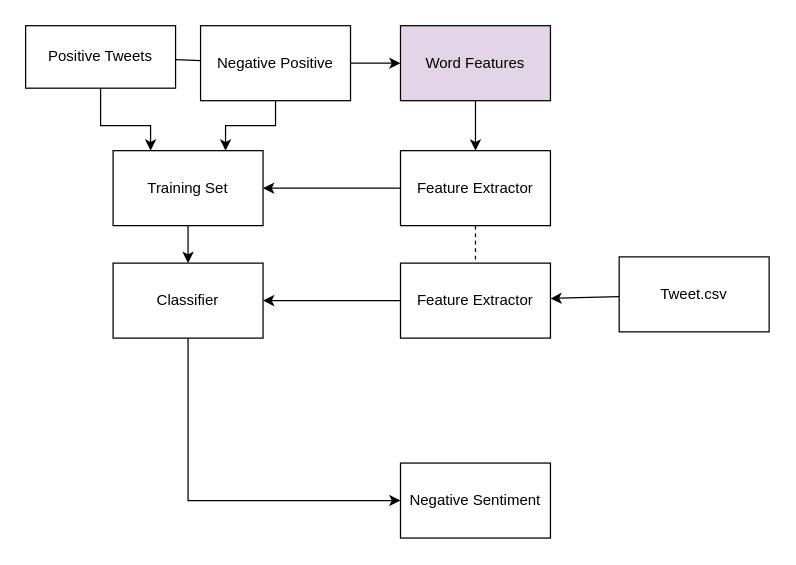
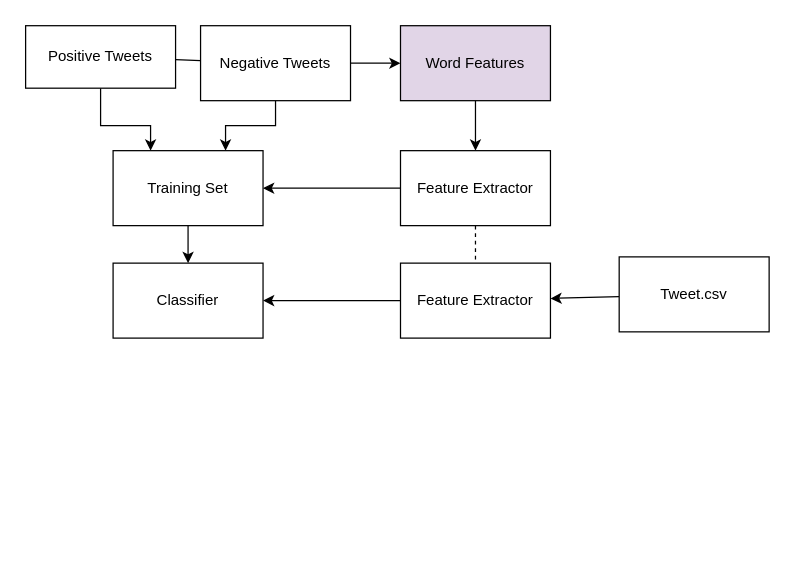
(276, 63) -> (276, 63)
(209, 501) -> none
(476, 501) -> none
